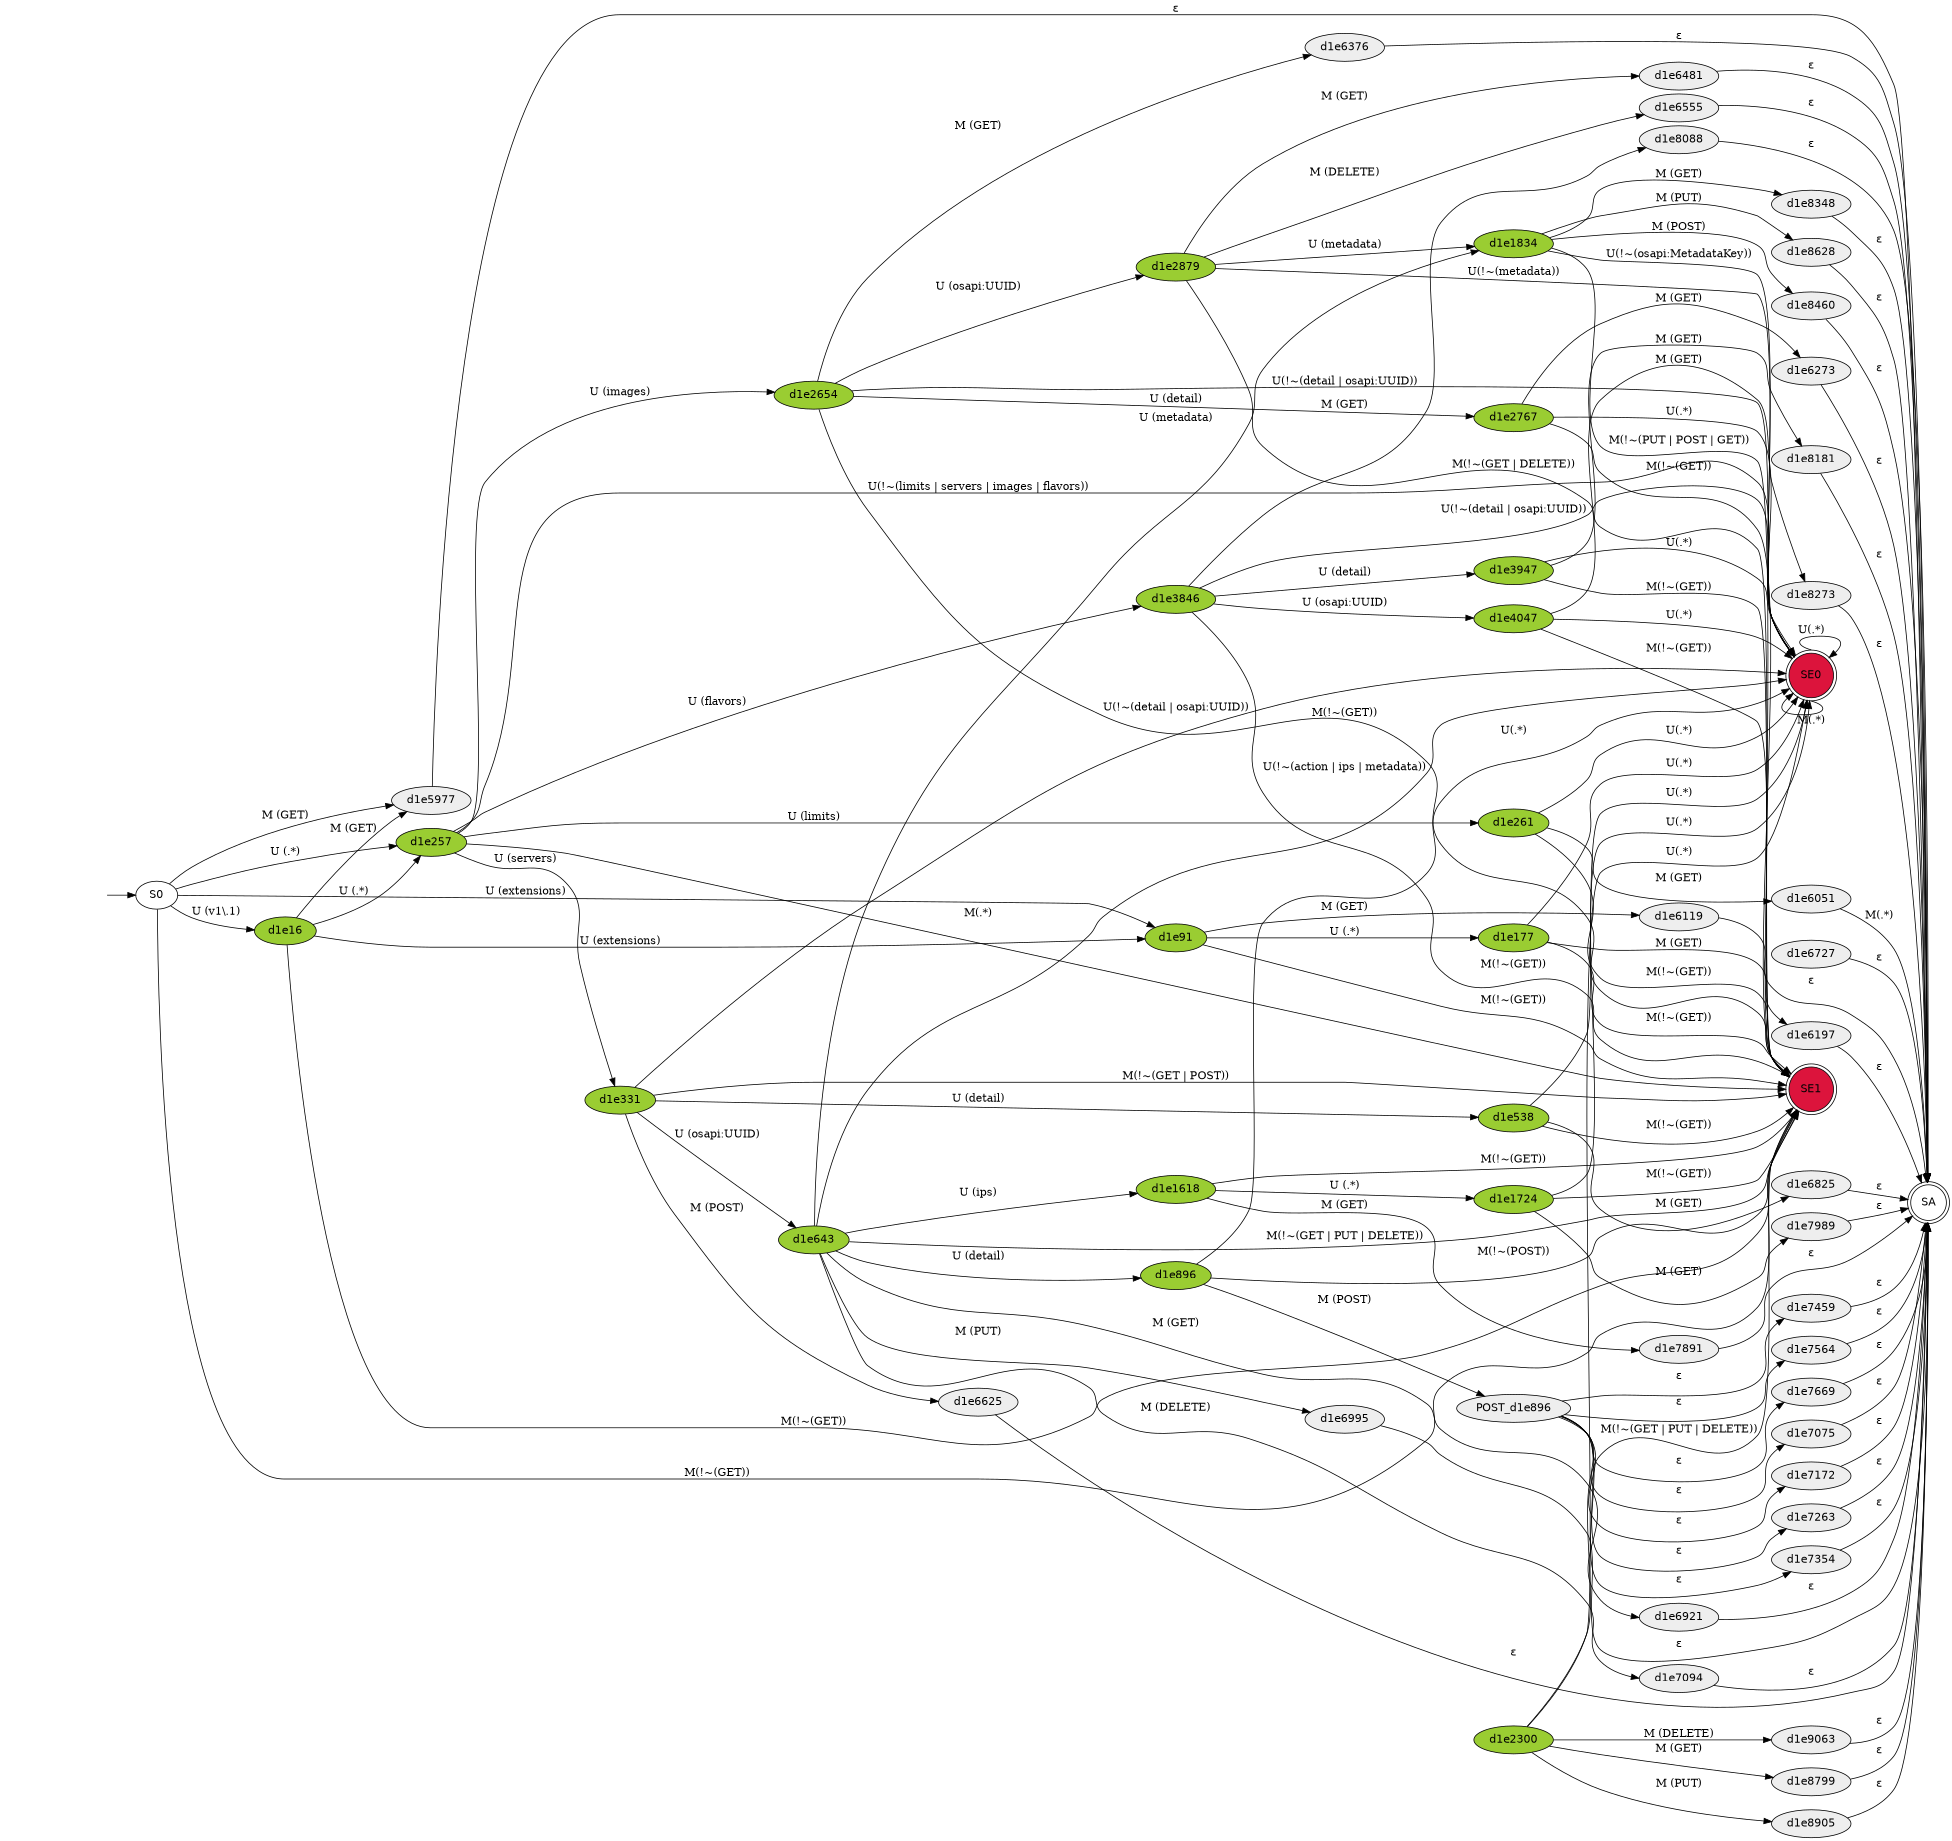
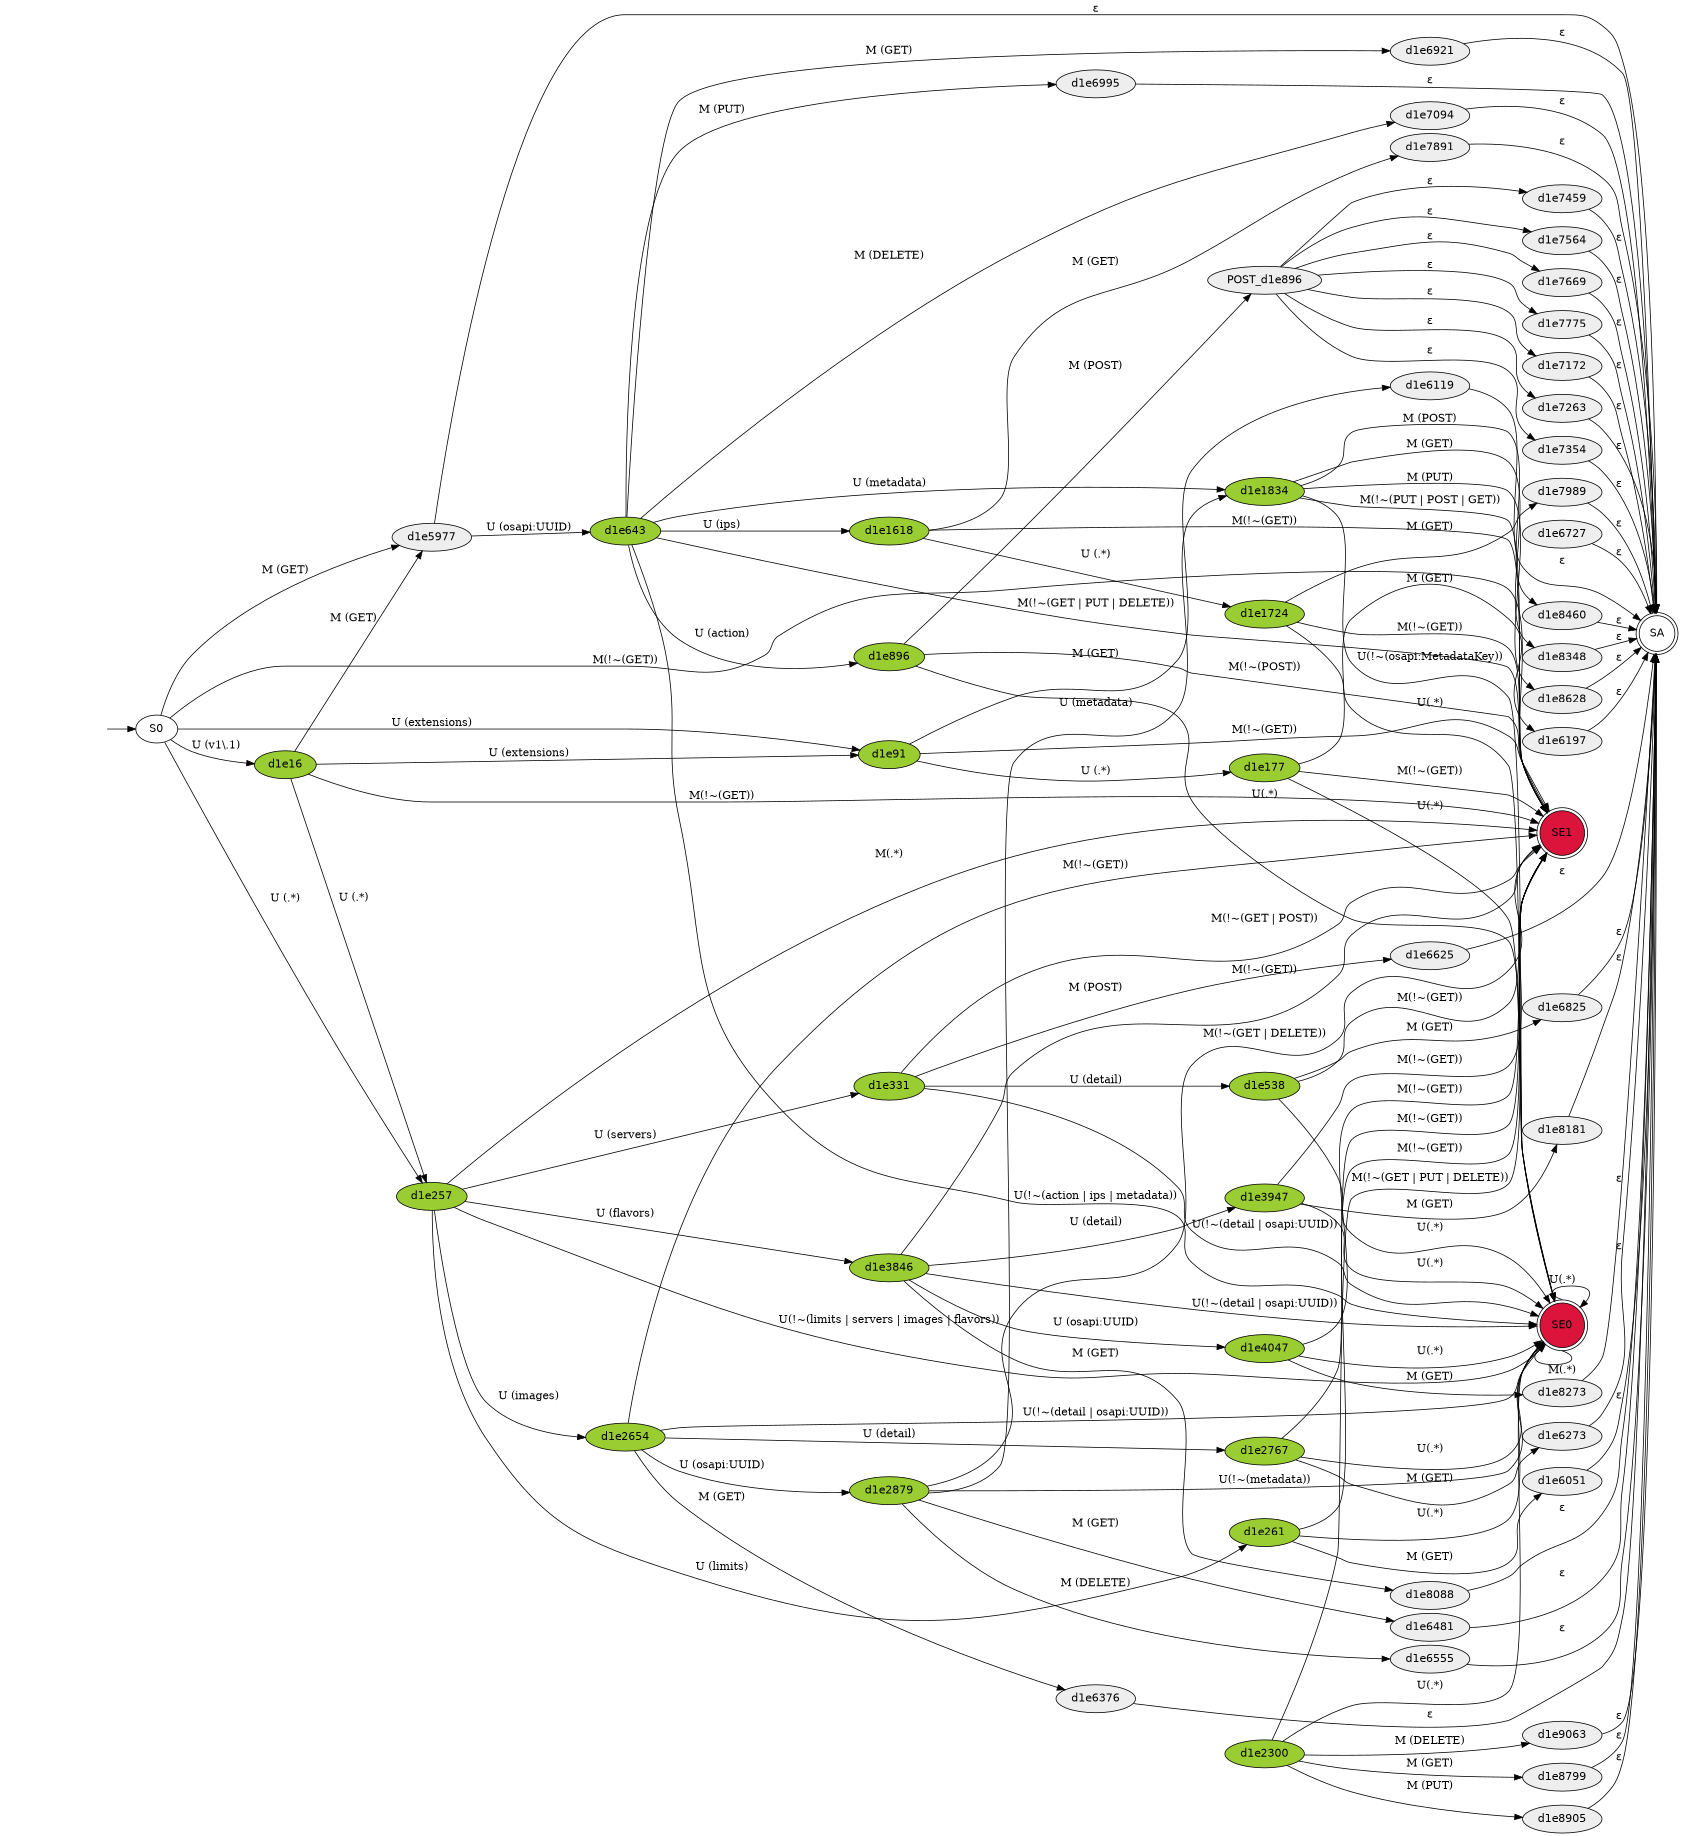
(1879, 916) -> (1619, 1396)
(713, 1168) -> (527, 534)
(978, 1257) -> (722, 634)
(1811, 1434) -> (1562, 325)
